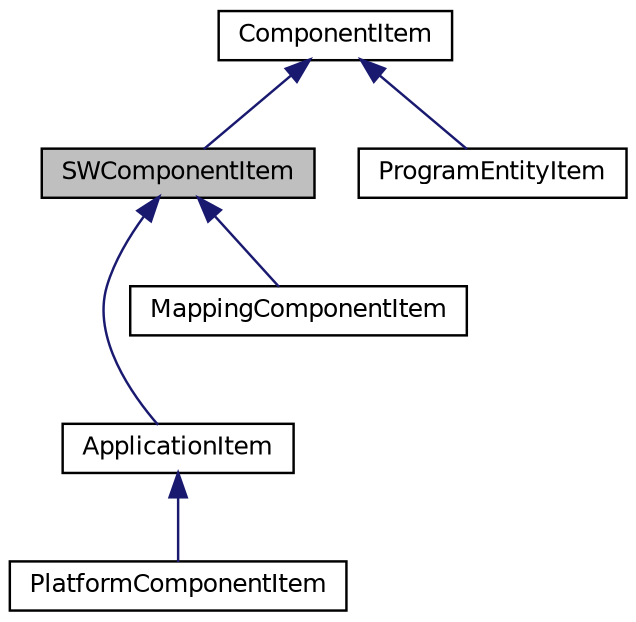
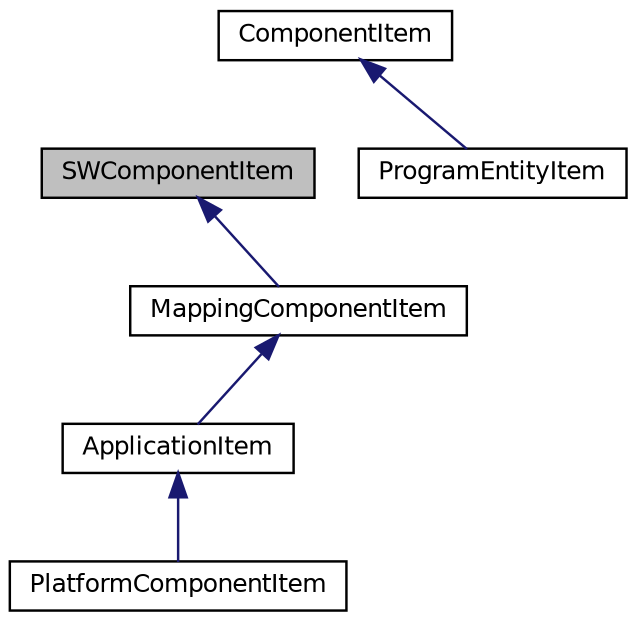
(248, 112) -> none
(105, 323) -> (230, 389)
